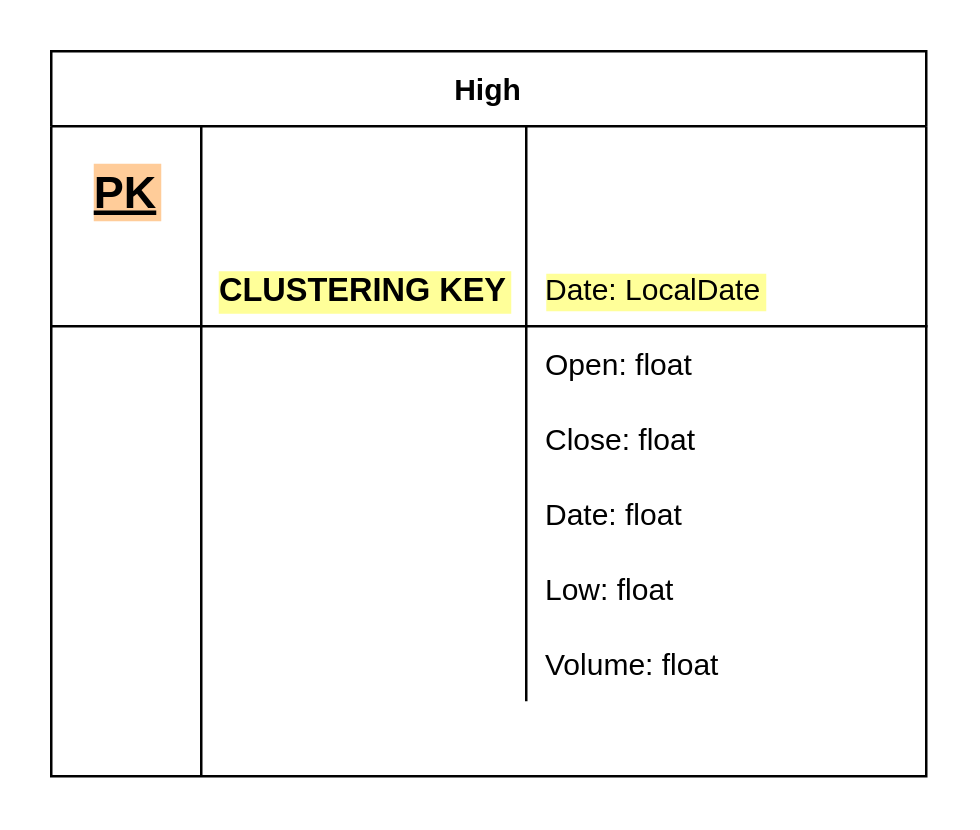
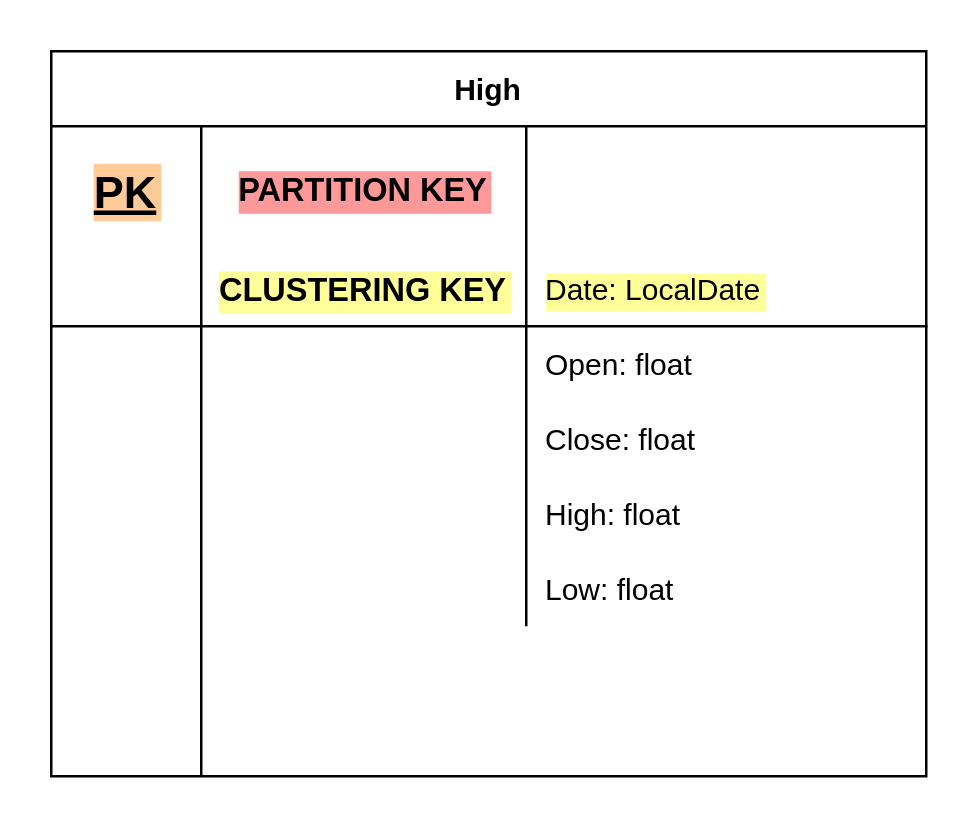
none -> (364, 189)
(626, 515) -> (622, 515)
(726, 664) -> none
